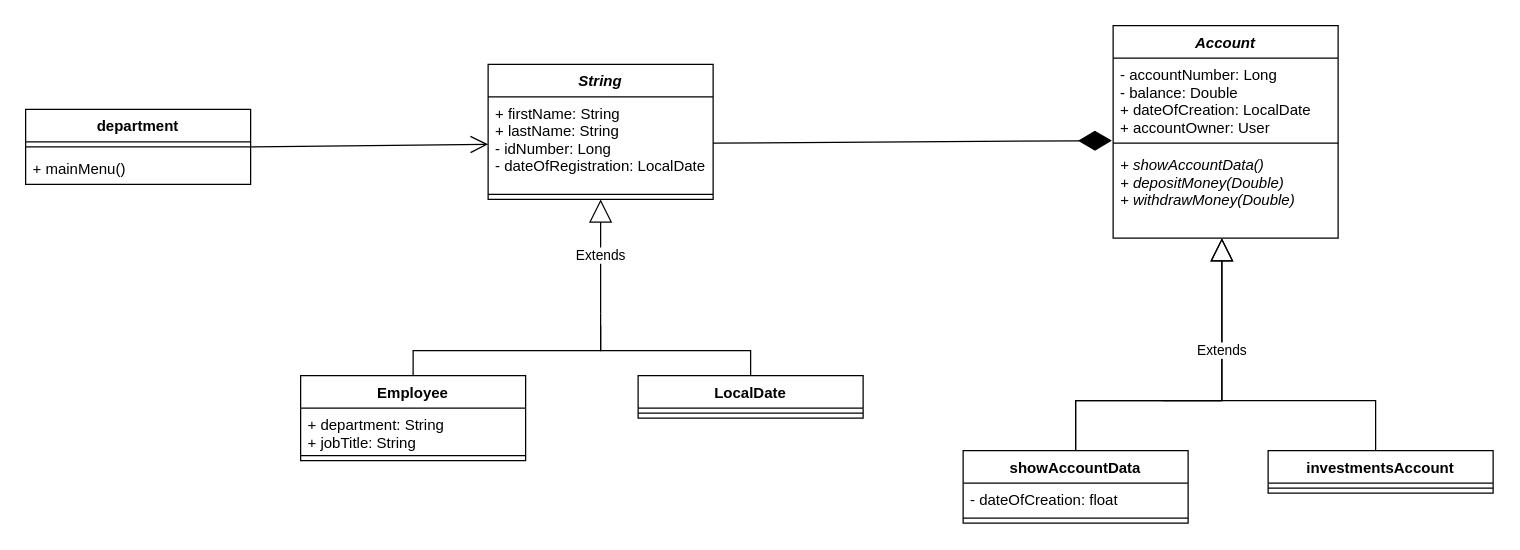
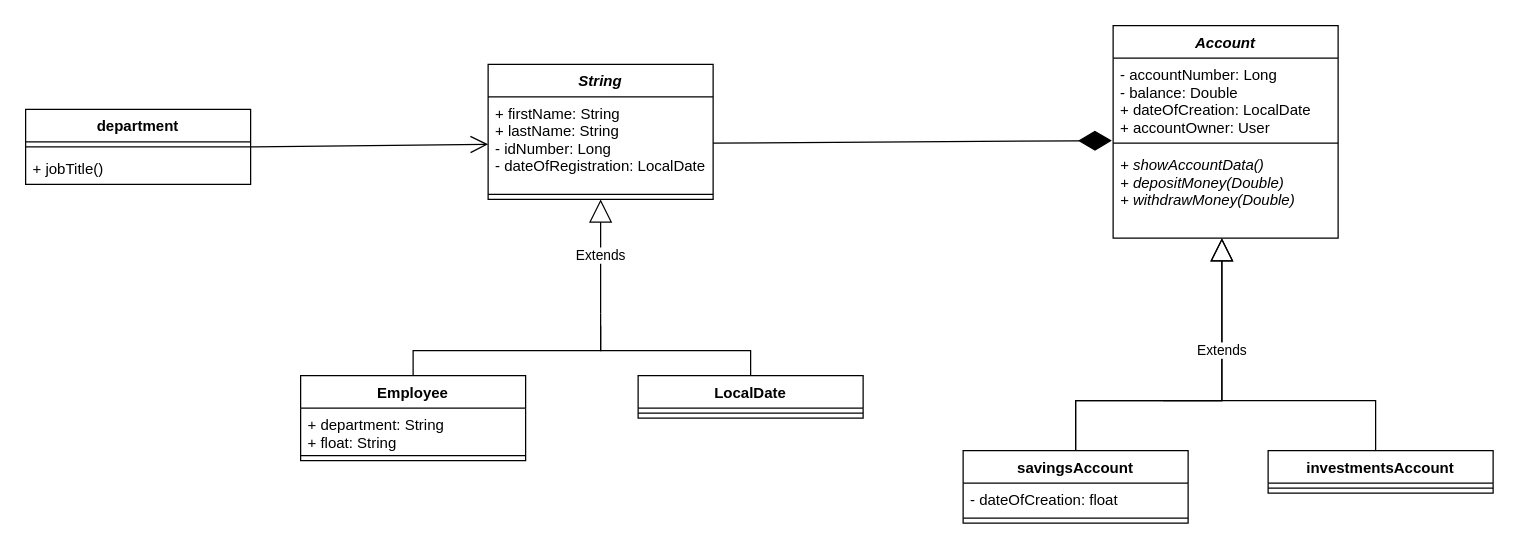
(79, 169) -> (77, 169)
(384, 425) -> (384, 425)
(1075, 468) -> (1075, 468)
